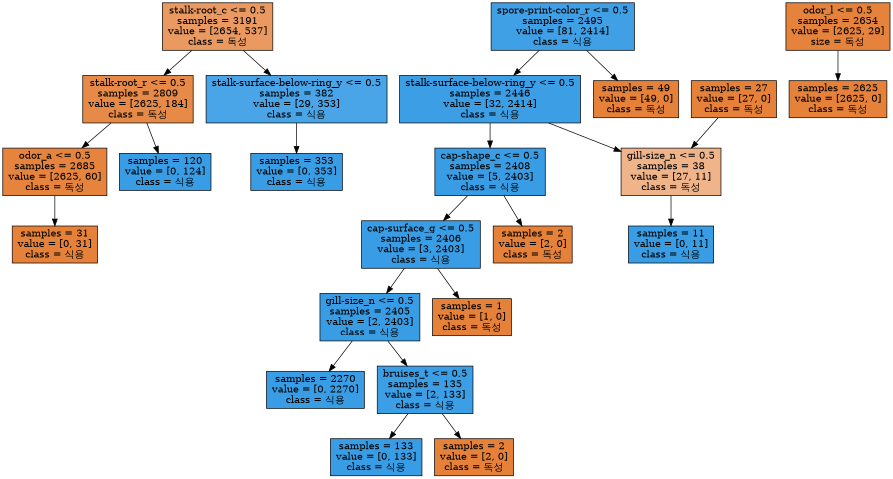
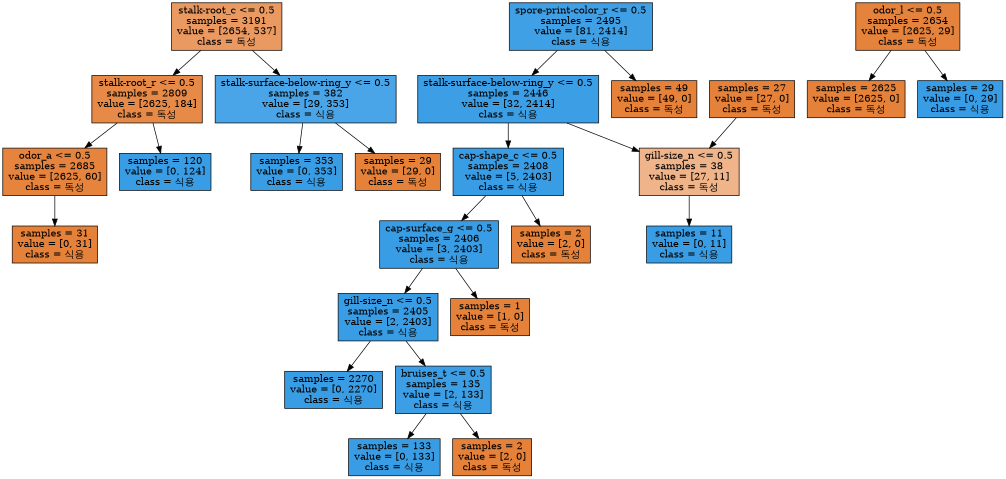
(838, 27) -> (908, 27)
none -> (960, 99)
none -> (398, 172)
